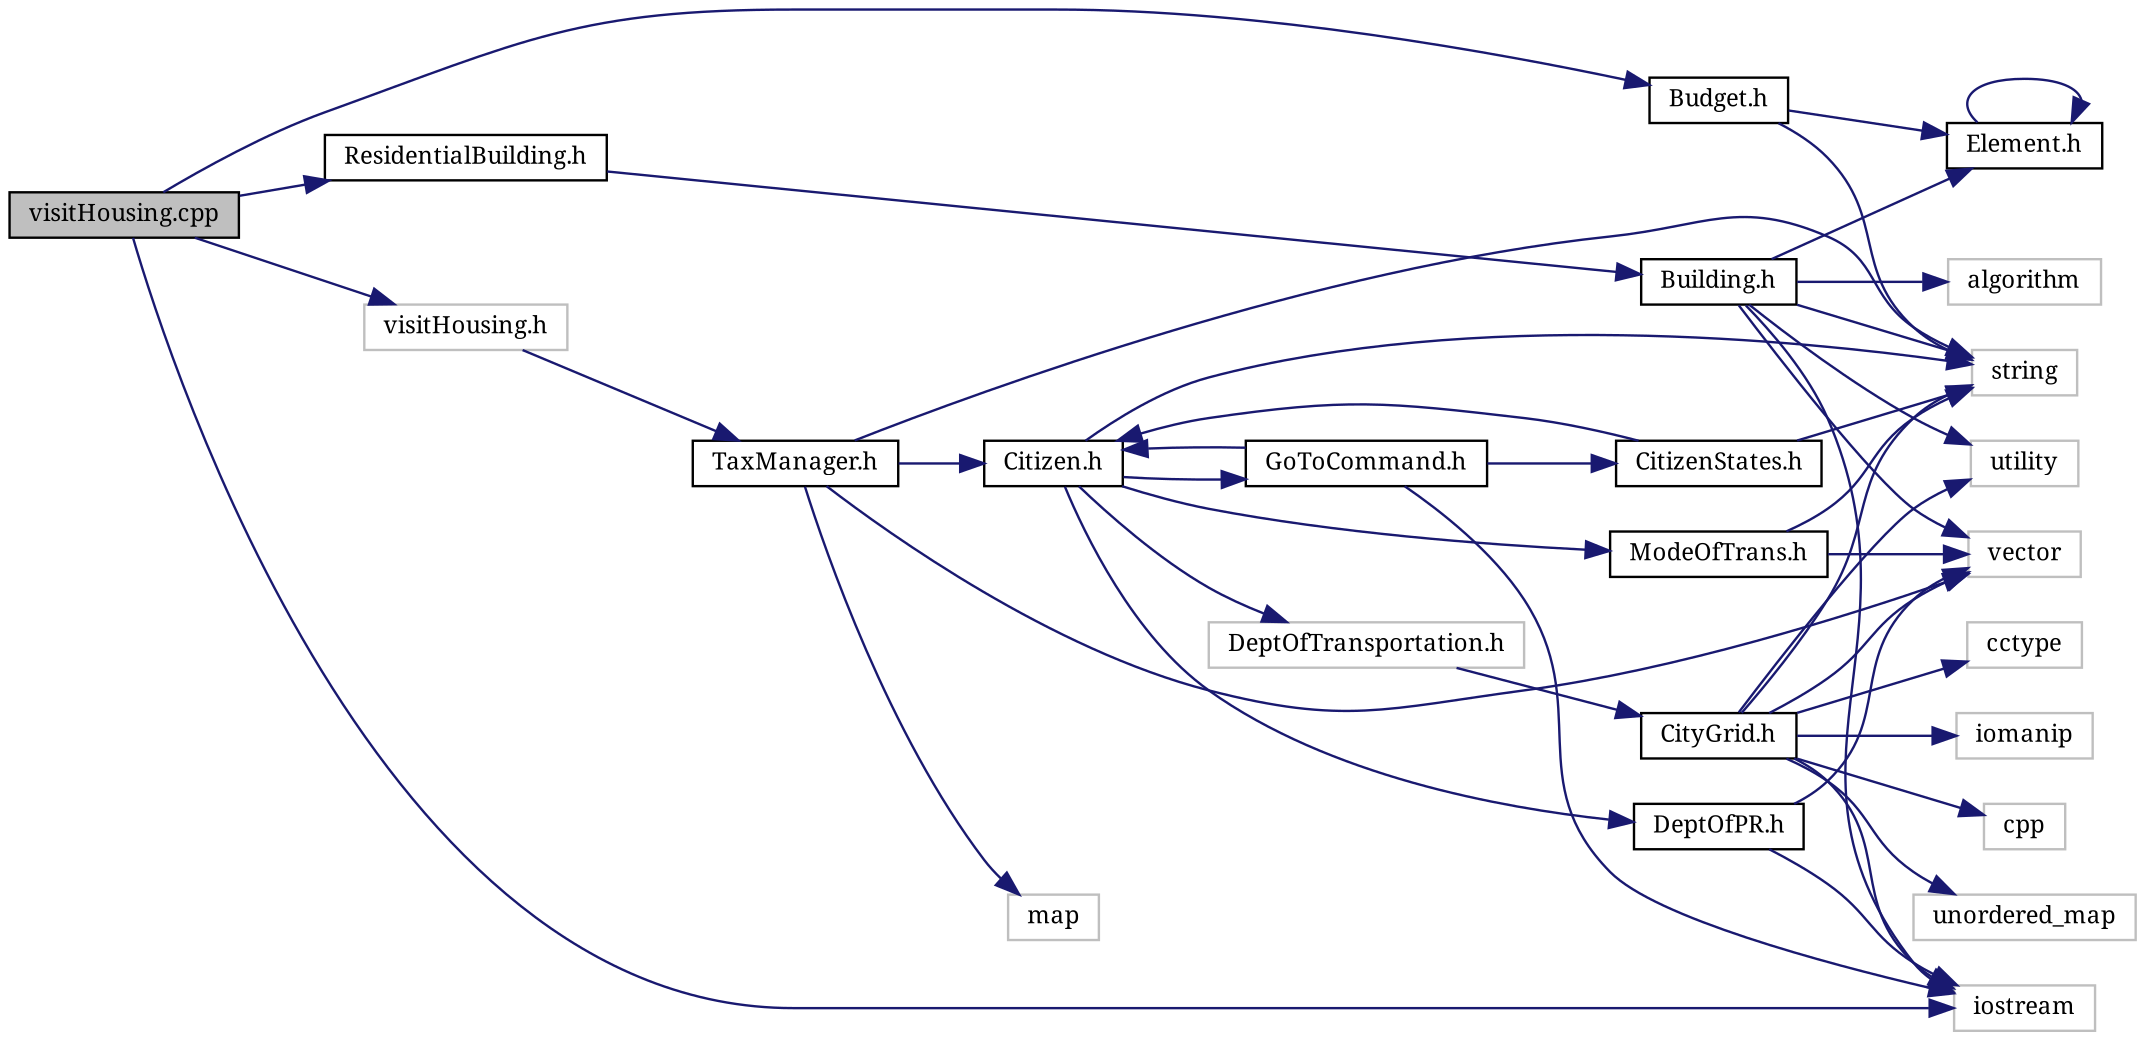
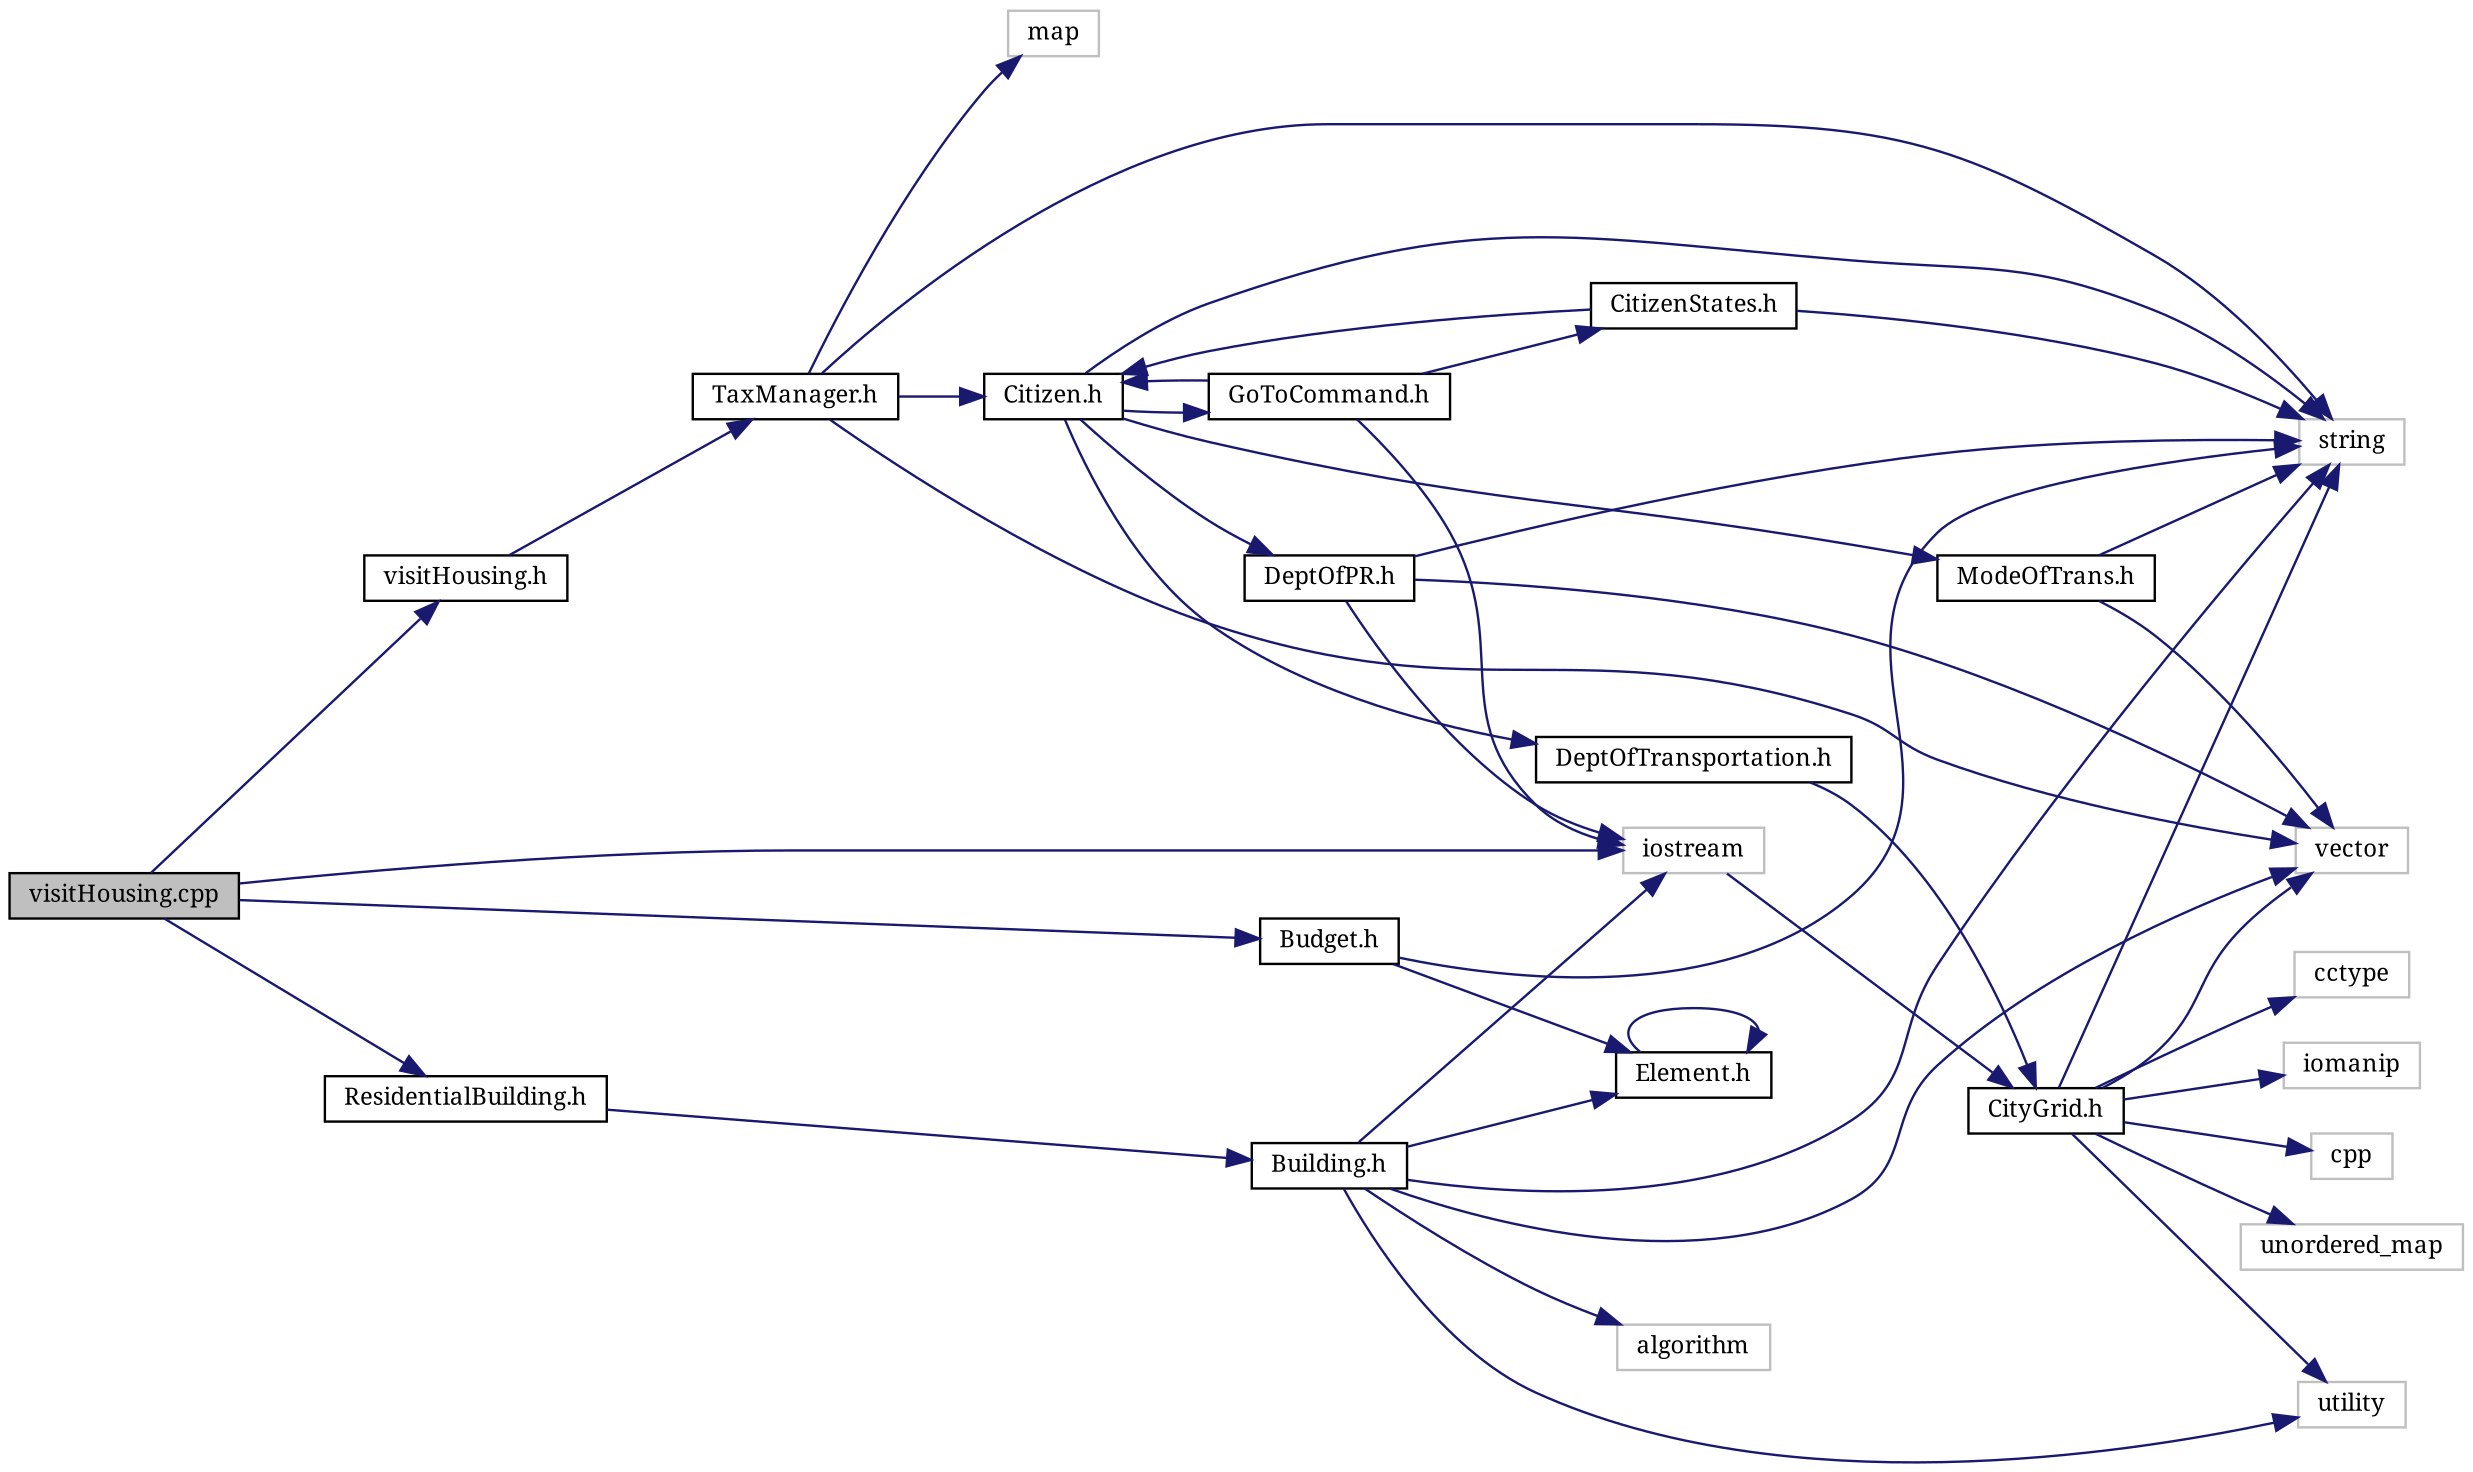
(466, 327) -> (466, 578)
none -> (1840, 467)
(1366, 645) -> (1694, 760)
(1869, 863) -> (1860, 973)
